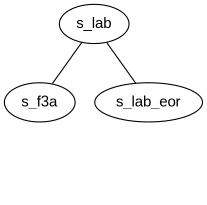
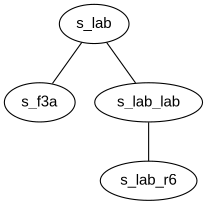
(149, 102) -> (149, 102)
none -> (149, 181)
